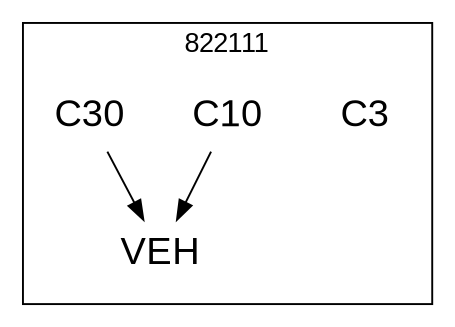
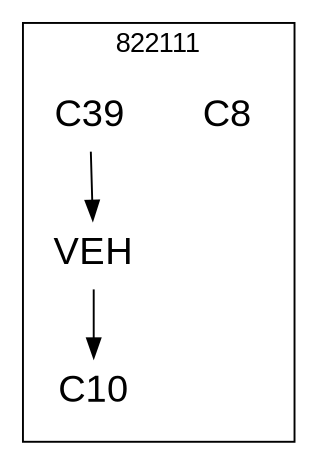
(90, 117) -> (90, 117)
(365, 117) -> (228, 117)
(198, 177) -> (94, 314)
